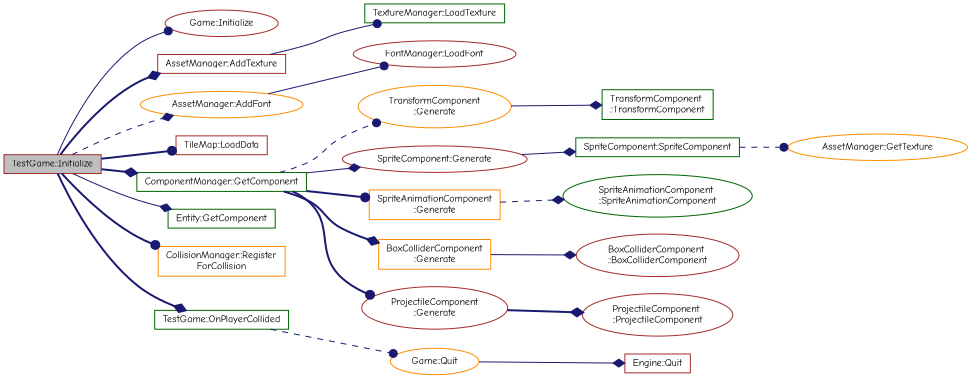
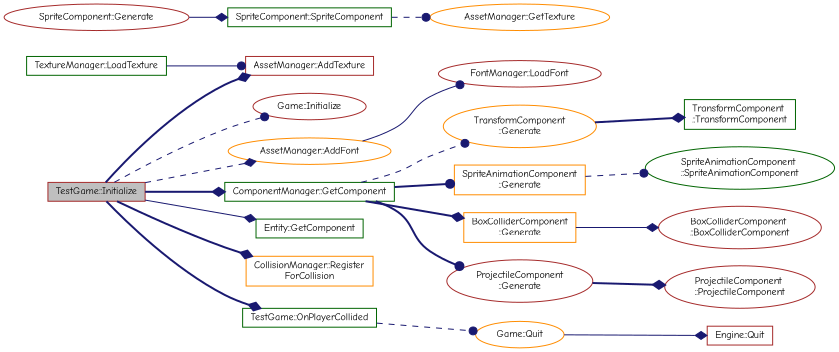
(321, 40) -> (202, 66)
(99, 82) -> (186, 146)
(550, 106) -> (634, 120)
(222, 145) -> none
(327, 171) -> none
(526, 201) -> (613, 175)
(103, 213) -> (178, 229)
